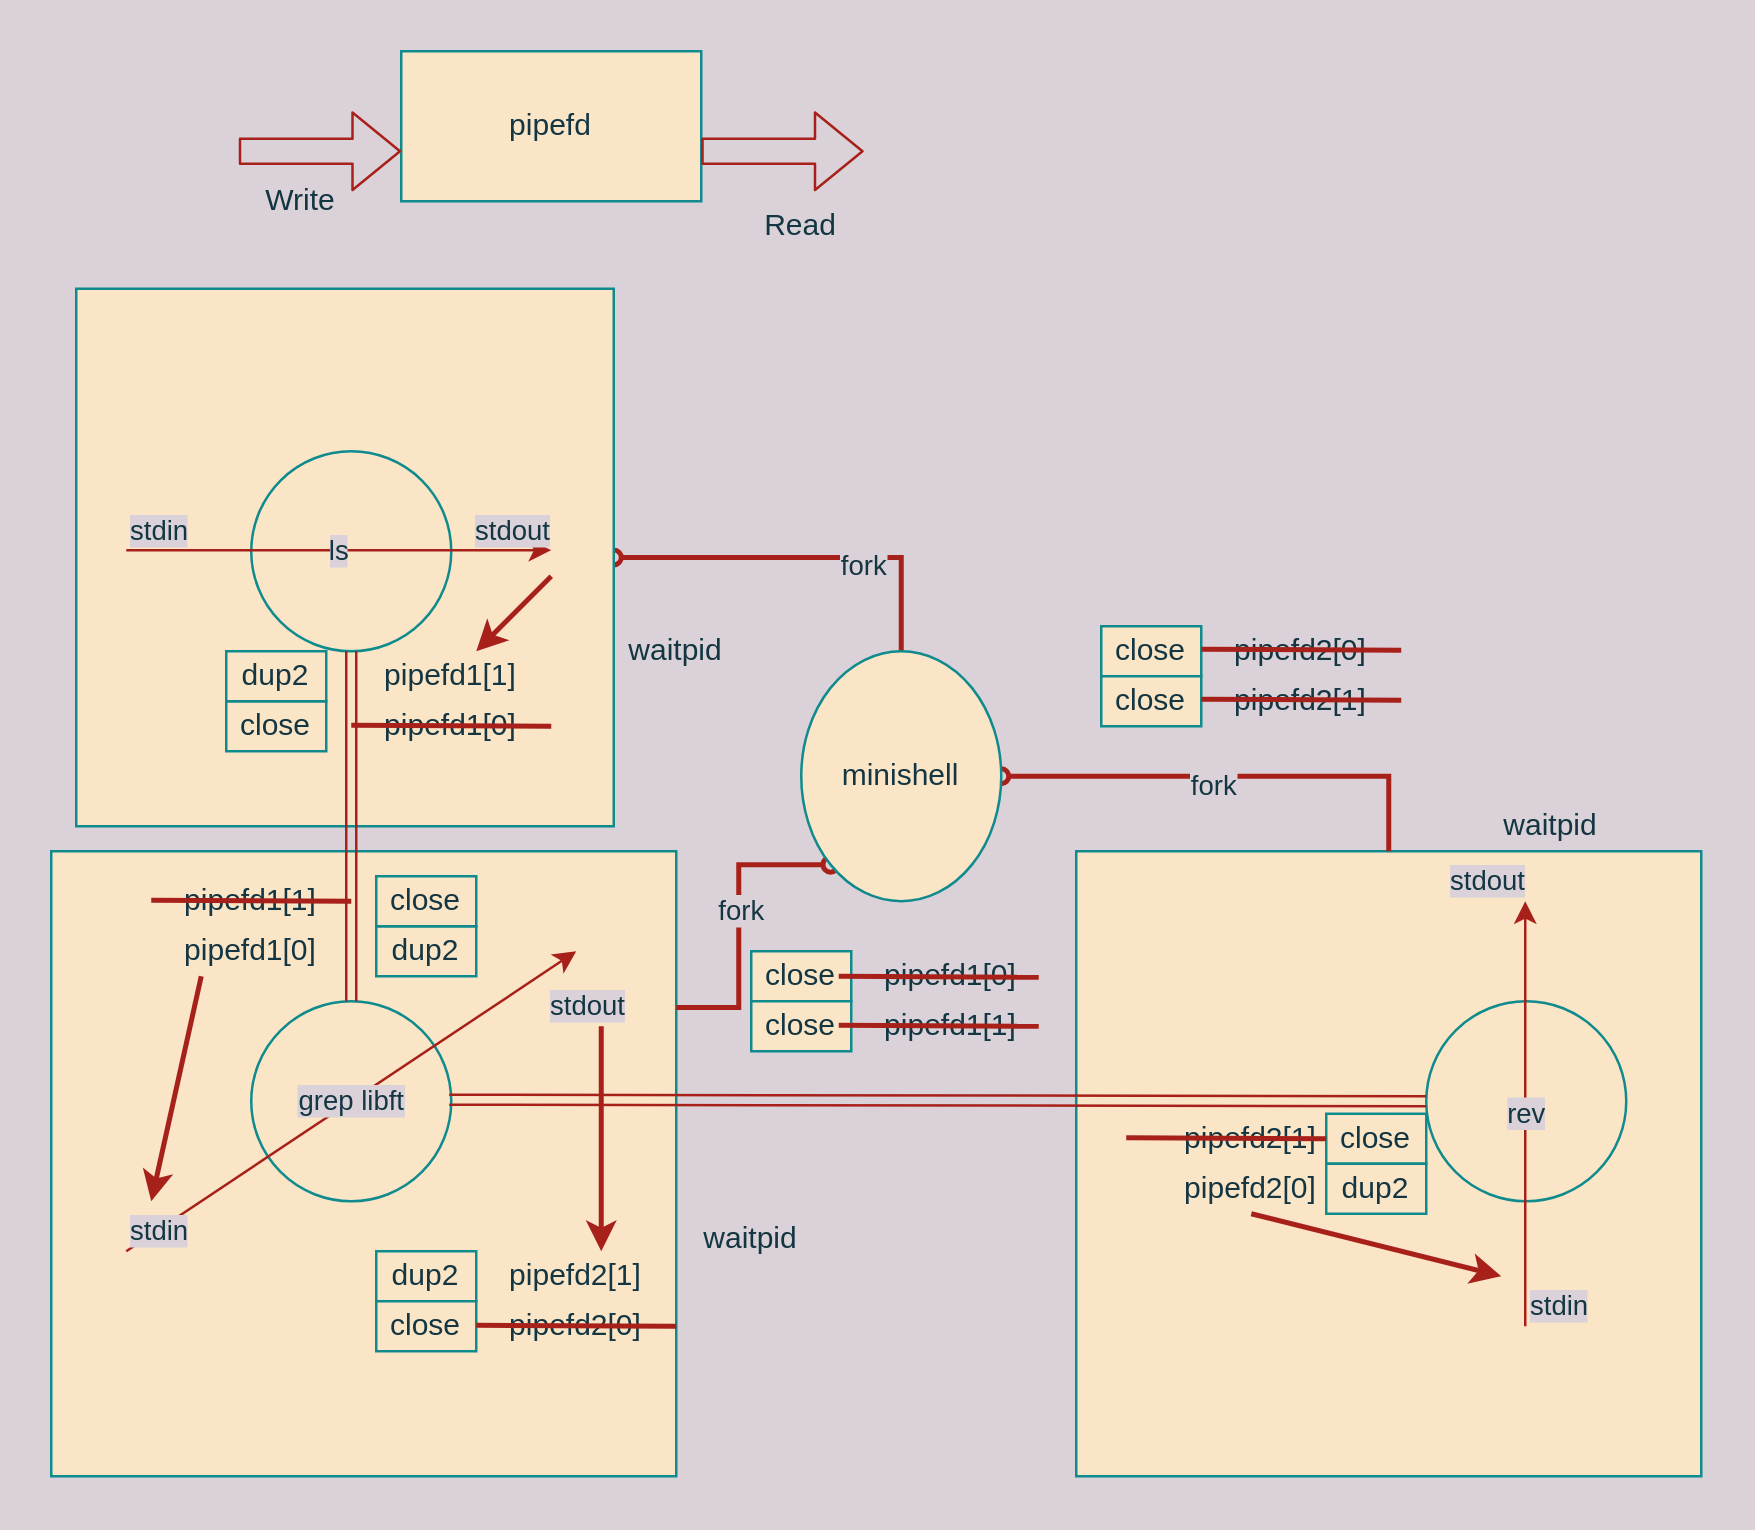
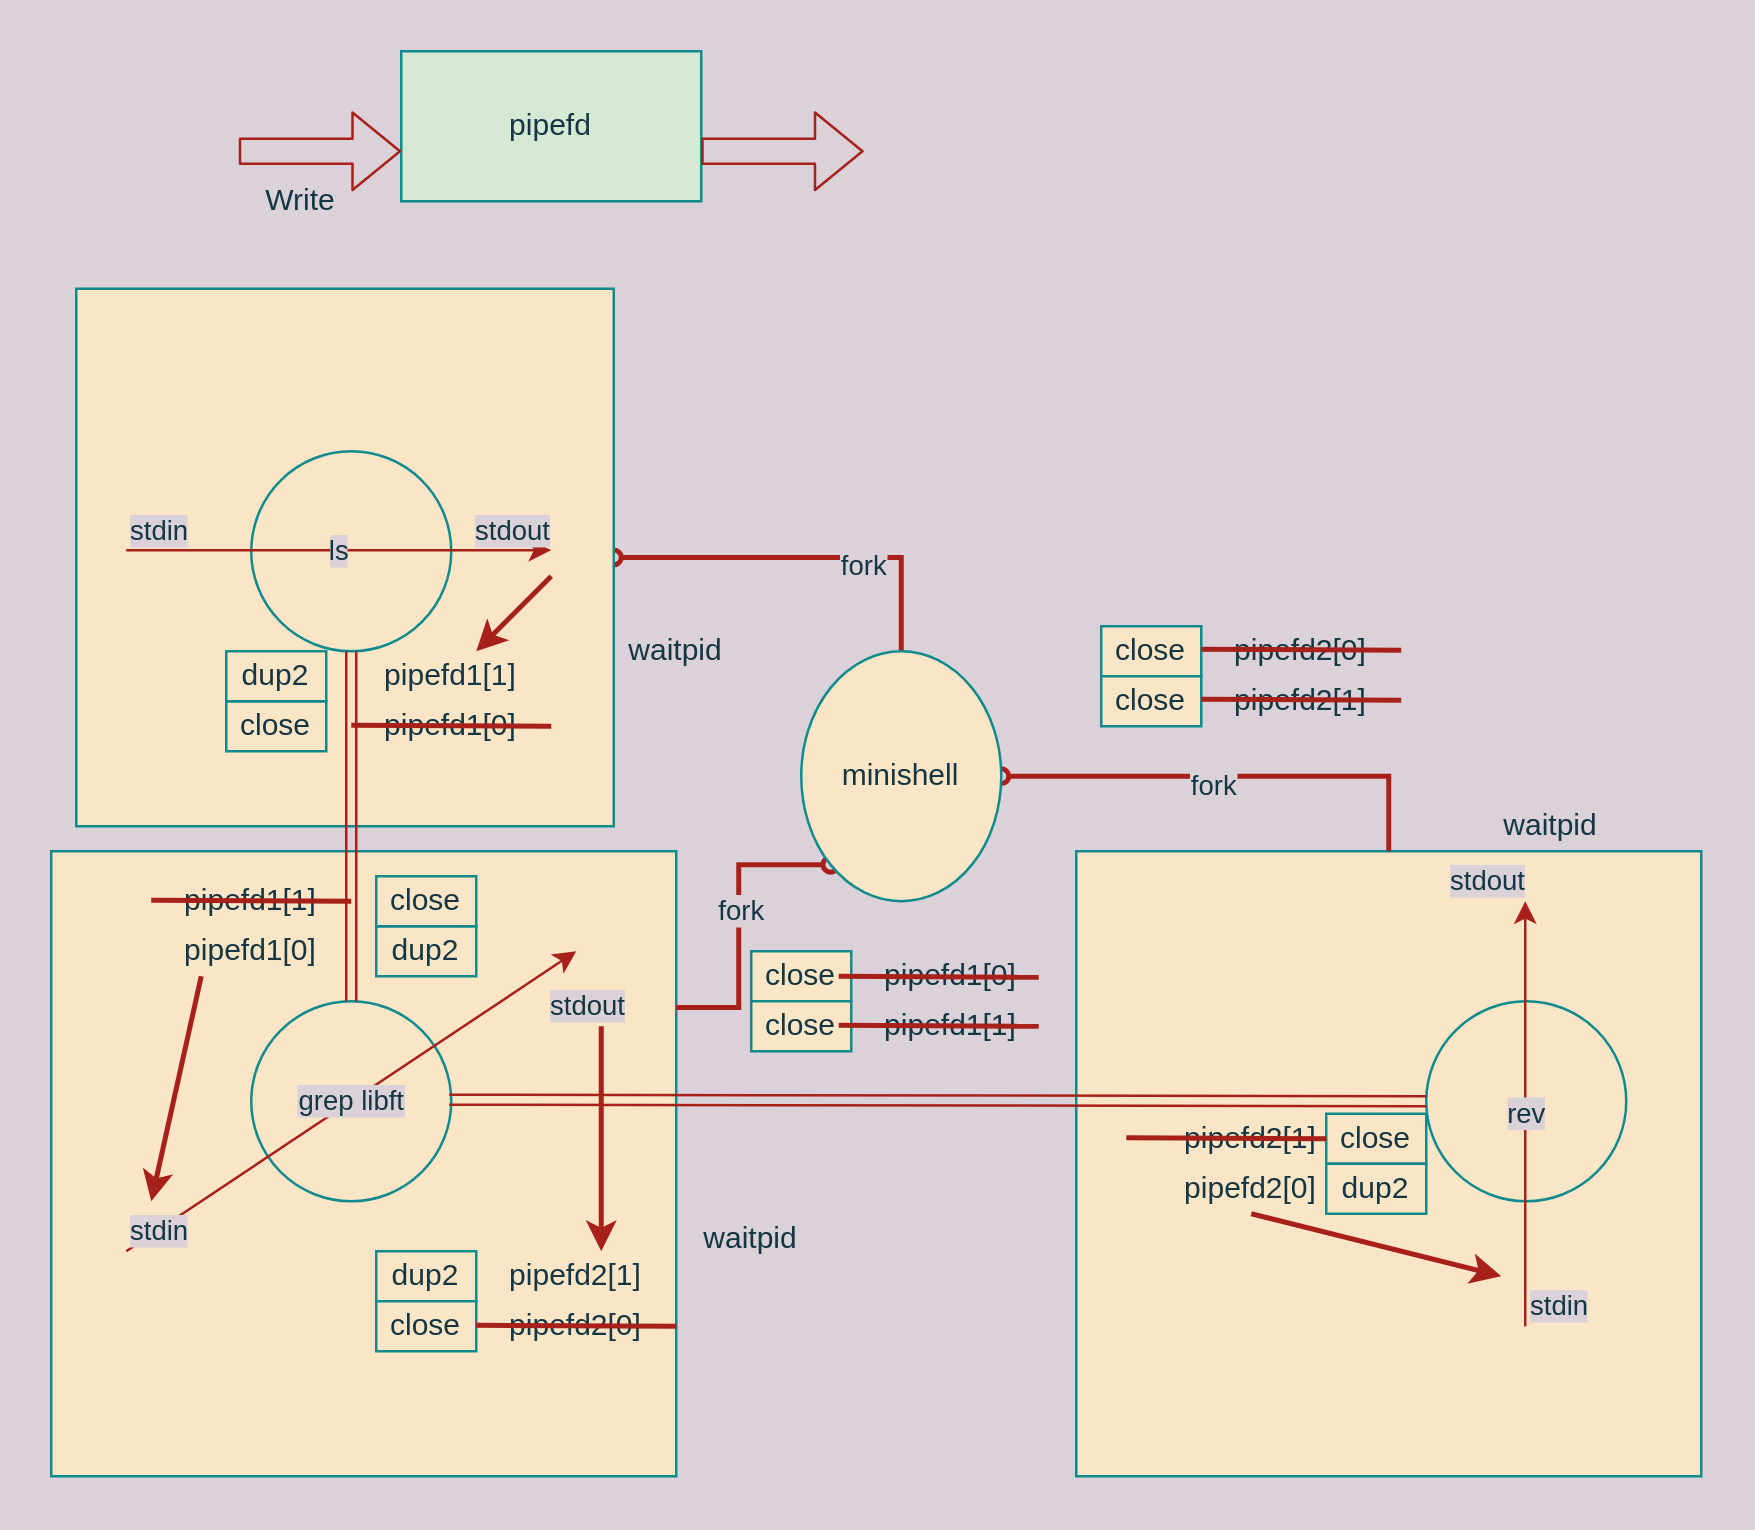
(551, 126) -> (551, 126)
(801, 226) -> none
